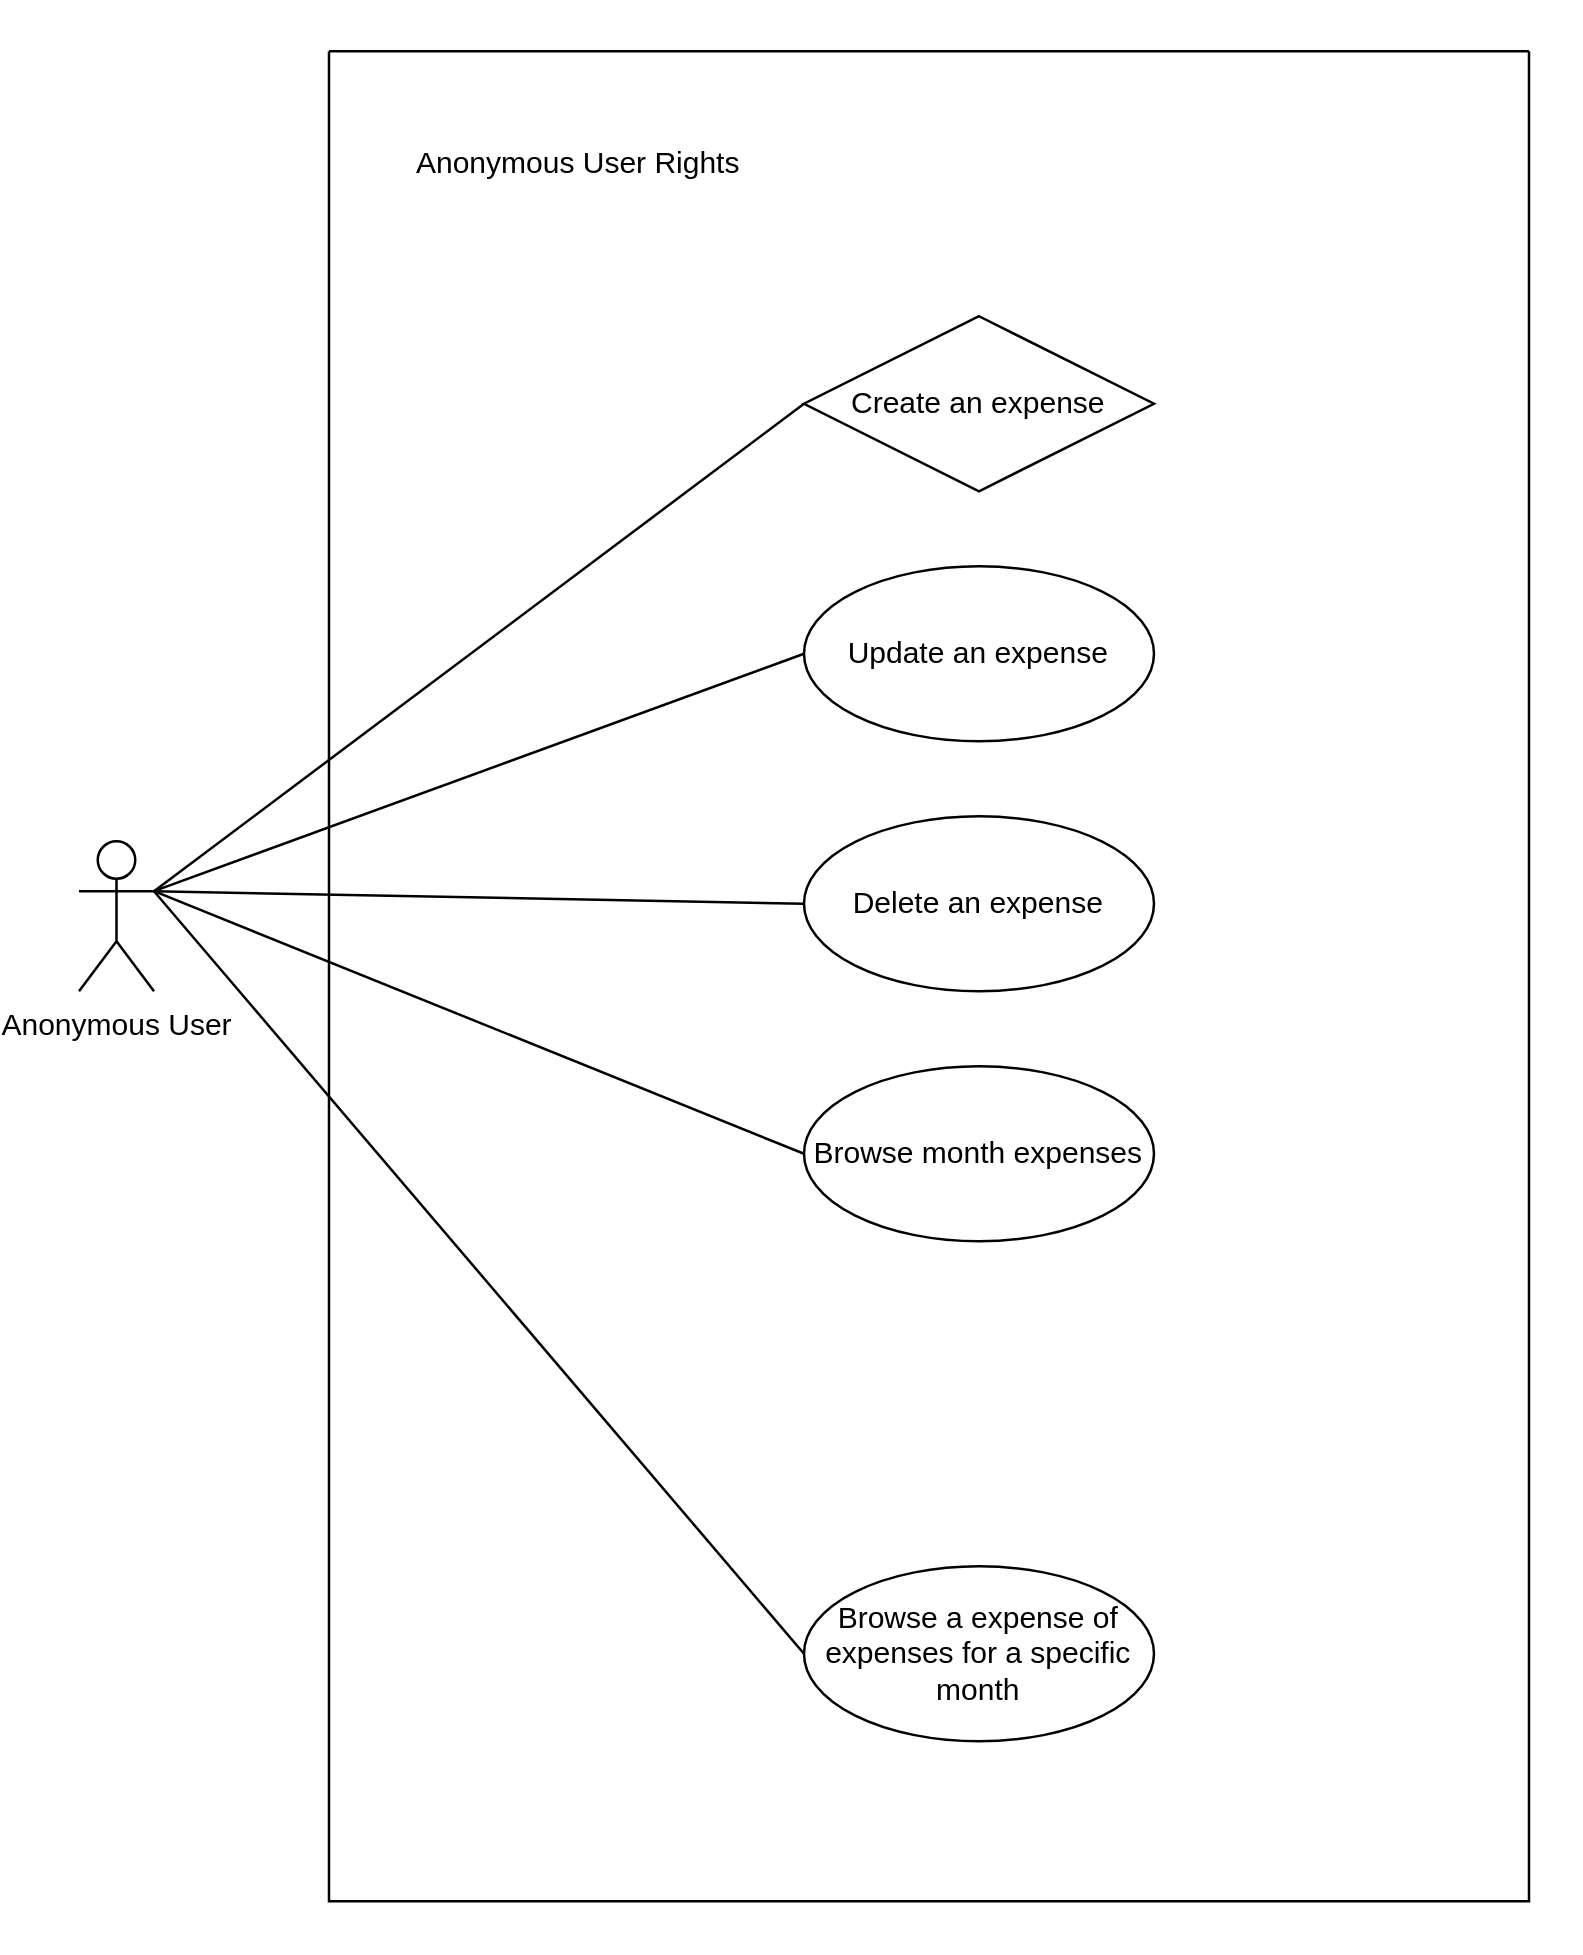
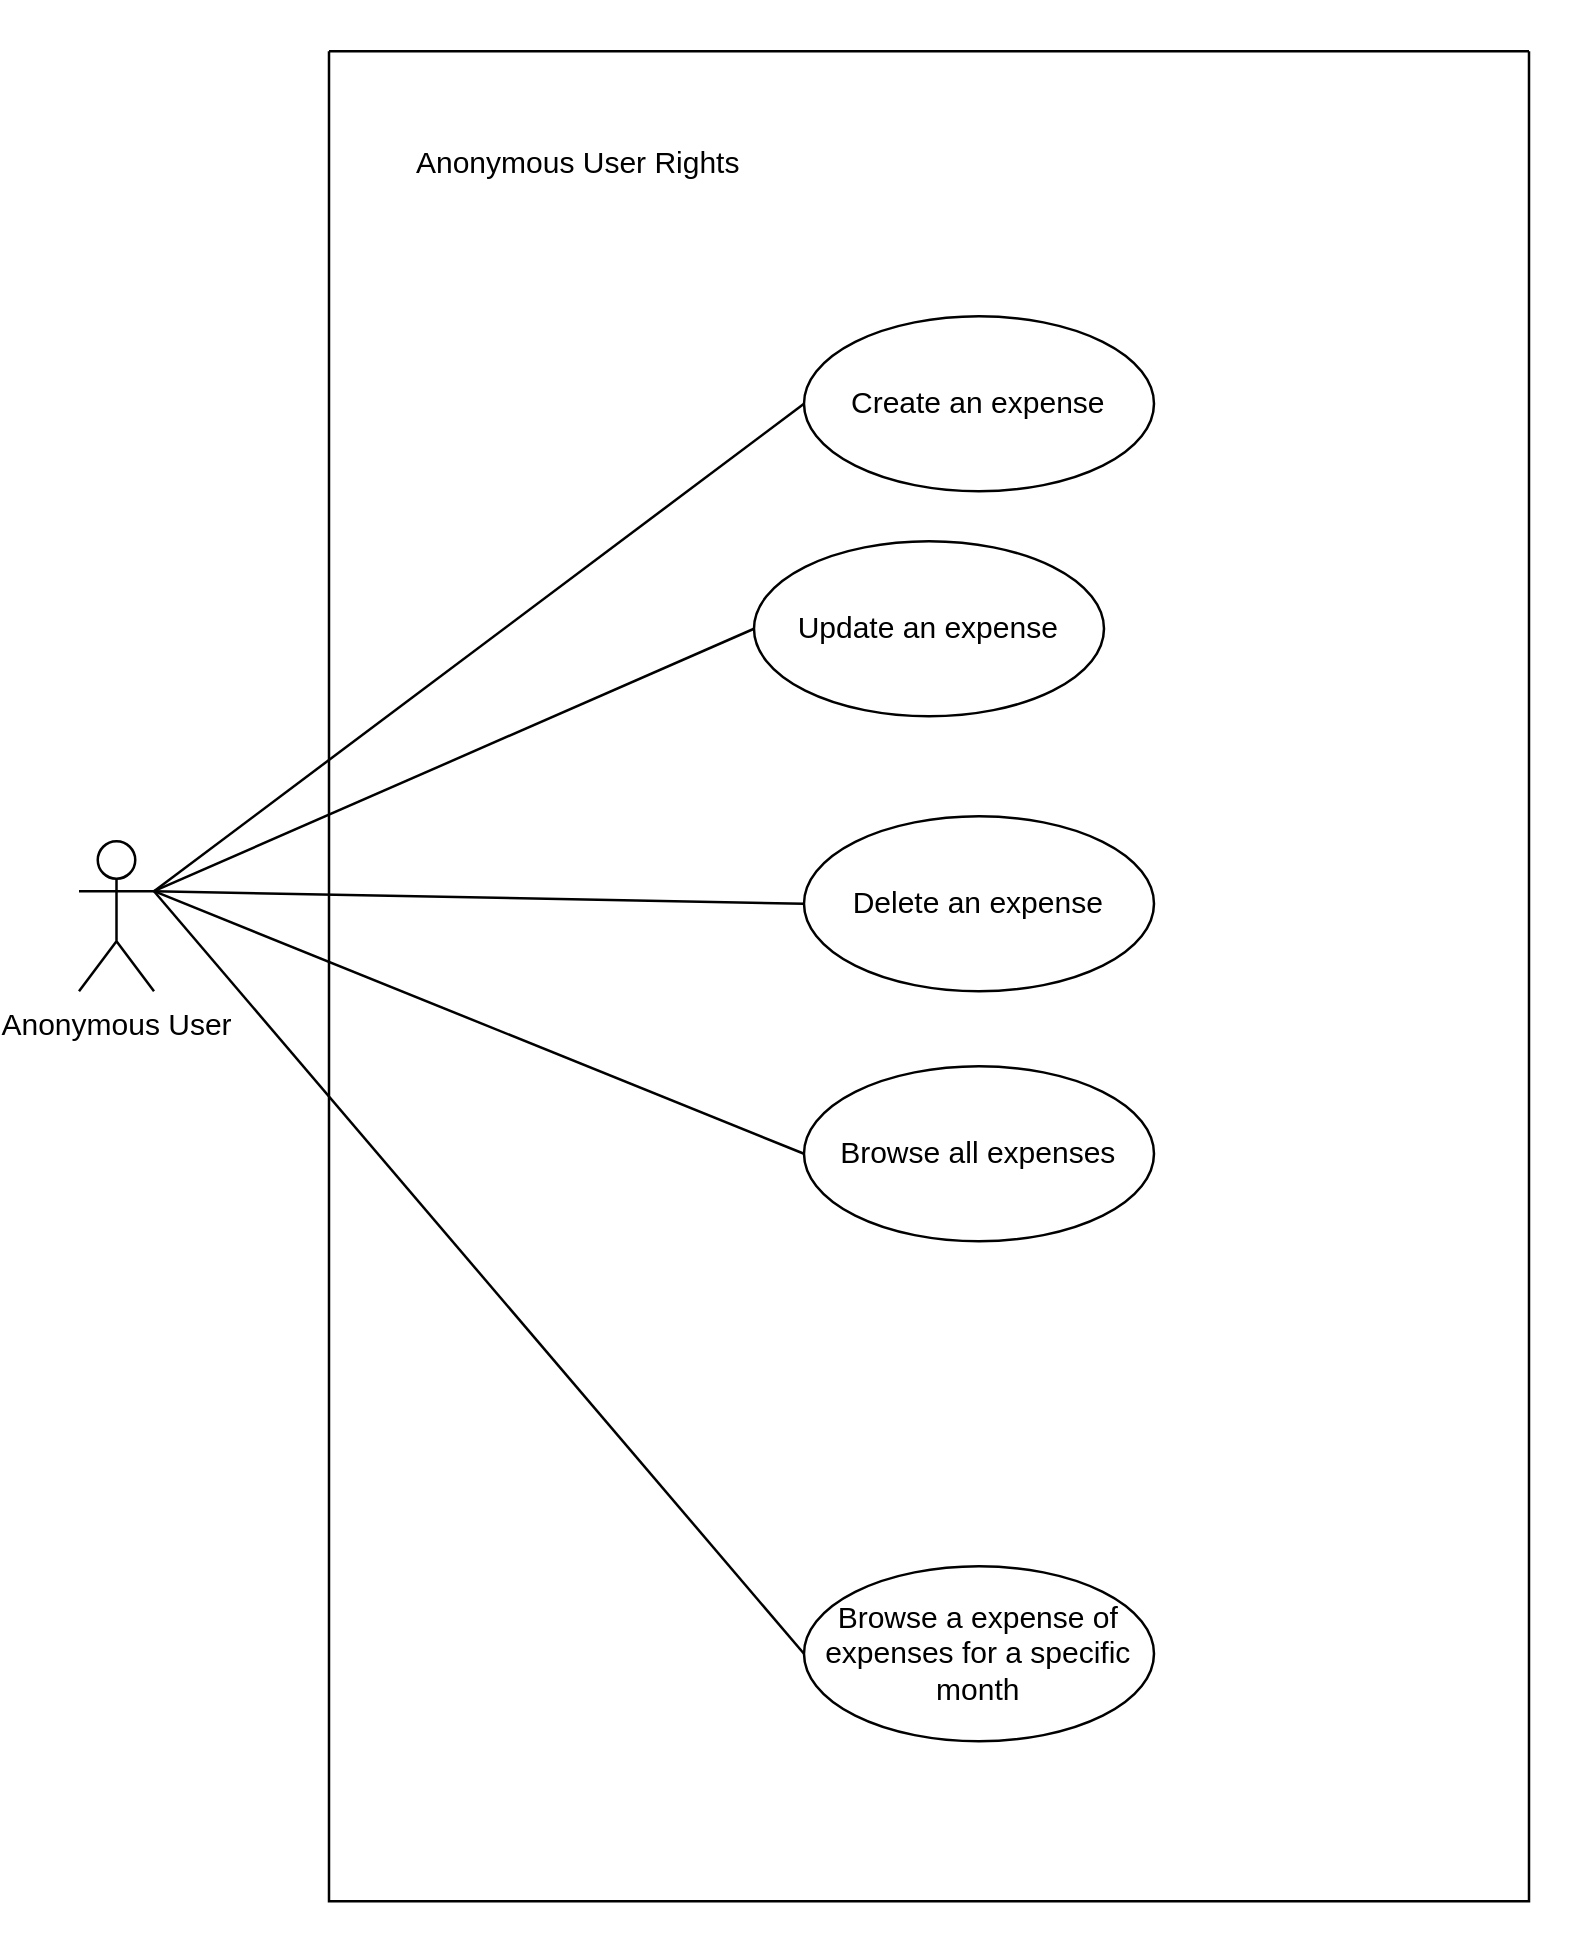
(979, 404) -> (979, 404)
(979, 654) -> (929, 629)
(979, 1154) -> (979, 1154)
